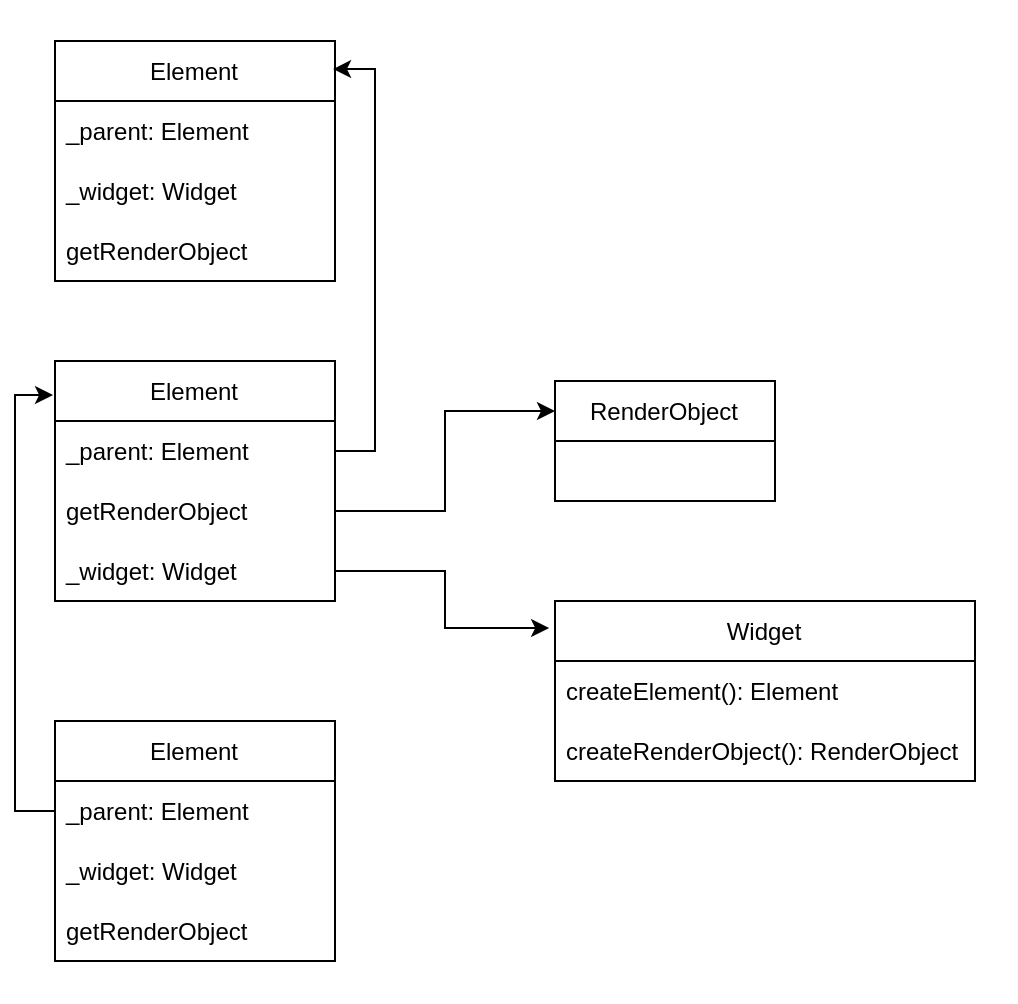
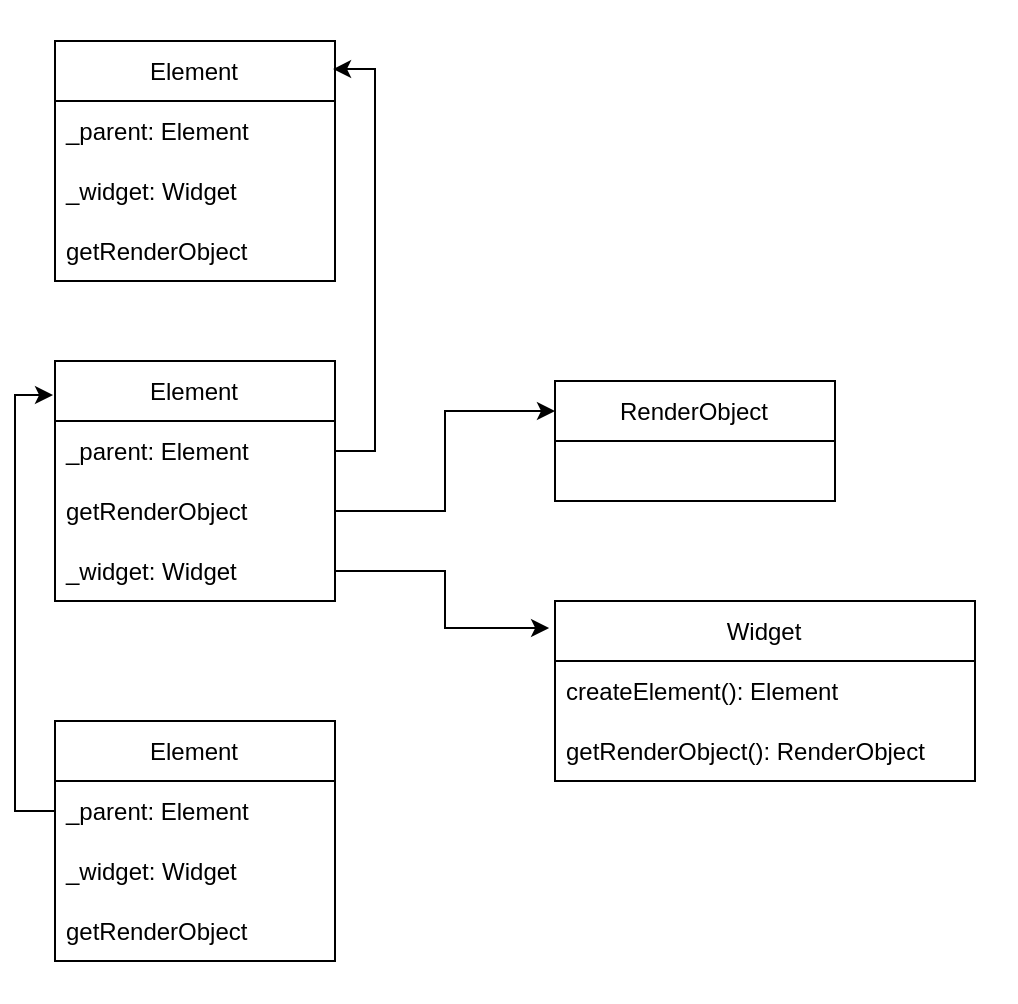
(665, 441) -> (695, 441)
(788, 752) -> (768, 752)
